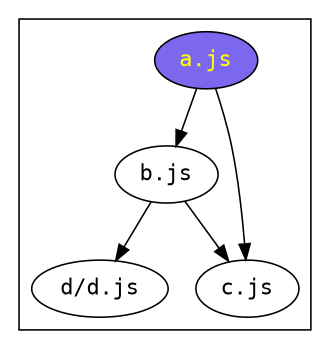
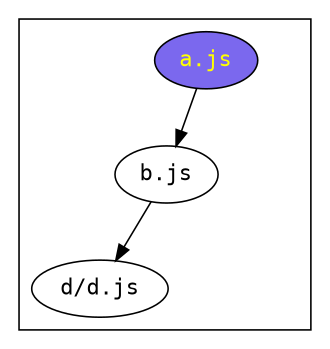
(247, 289) -> none
